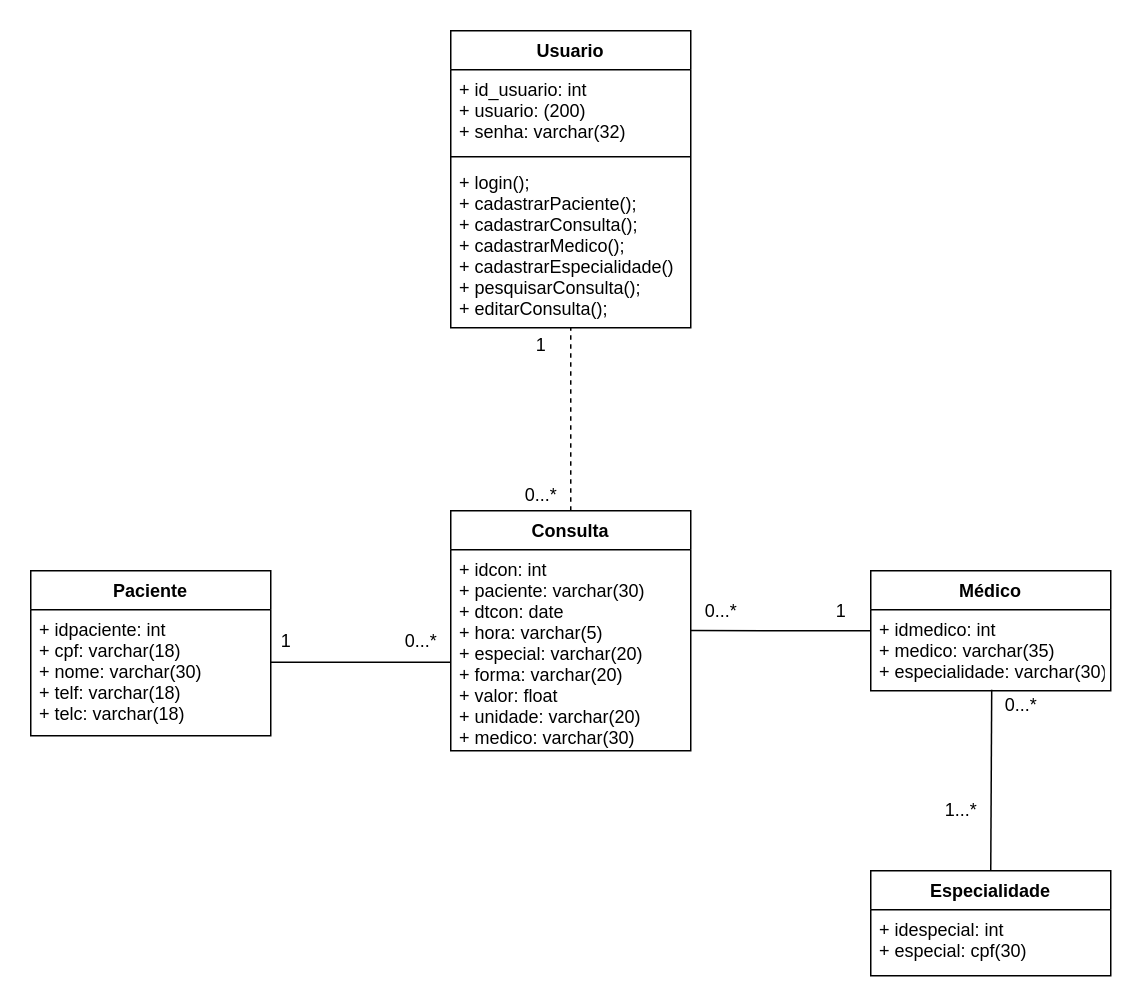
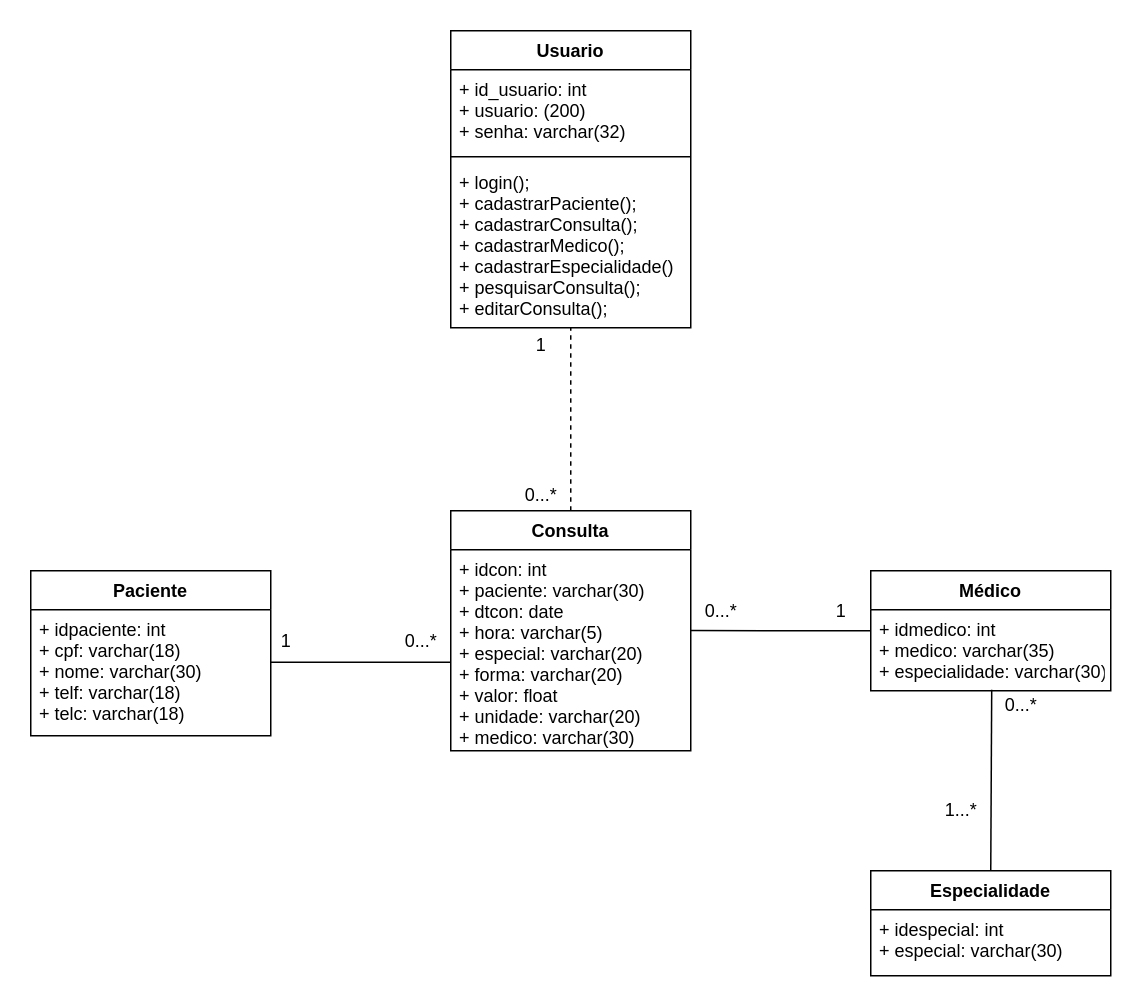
(948, 930) -> (948, 930)
